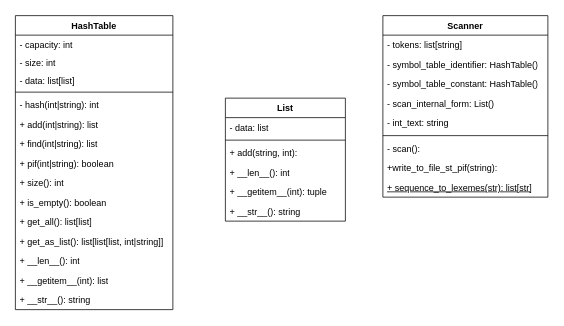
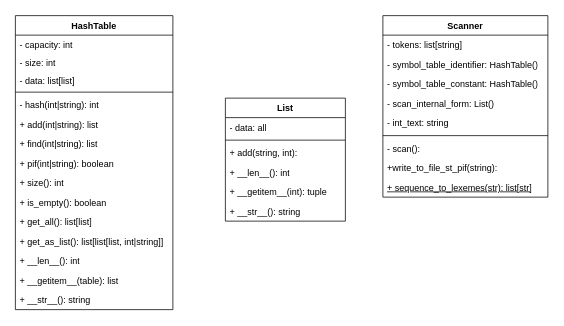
(254, 128) -> (252, 128)
(72, 281) -> (77, 281)
